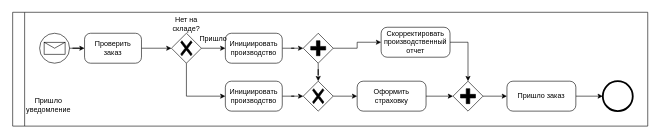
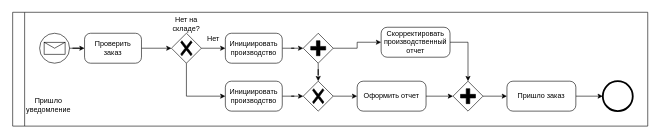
(213, 39) -> (213, 39)
(392, 96) -> (392, 96)
